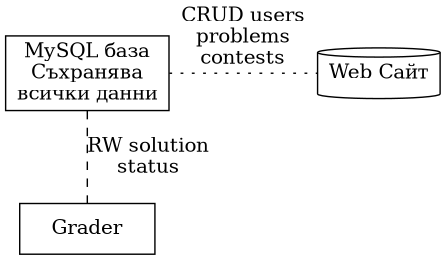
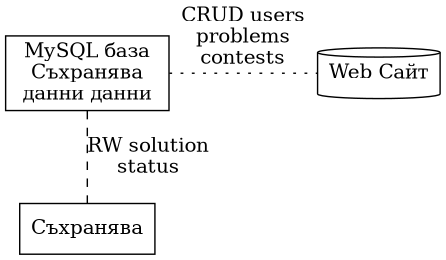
(87, 73) -> (87, 73)
(87, 229) -> (87, 229)
